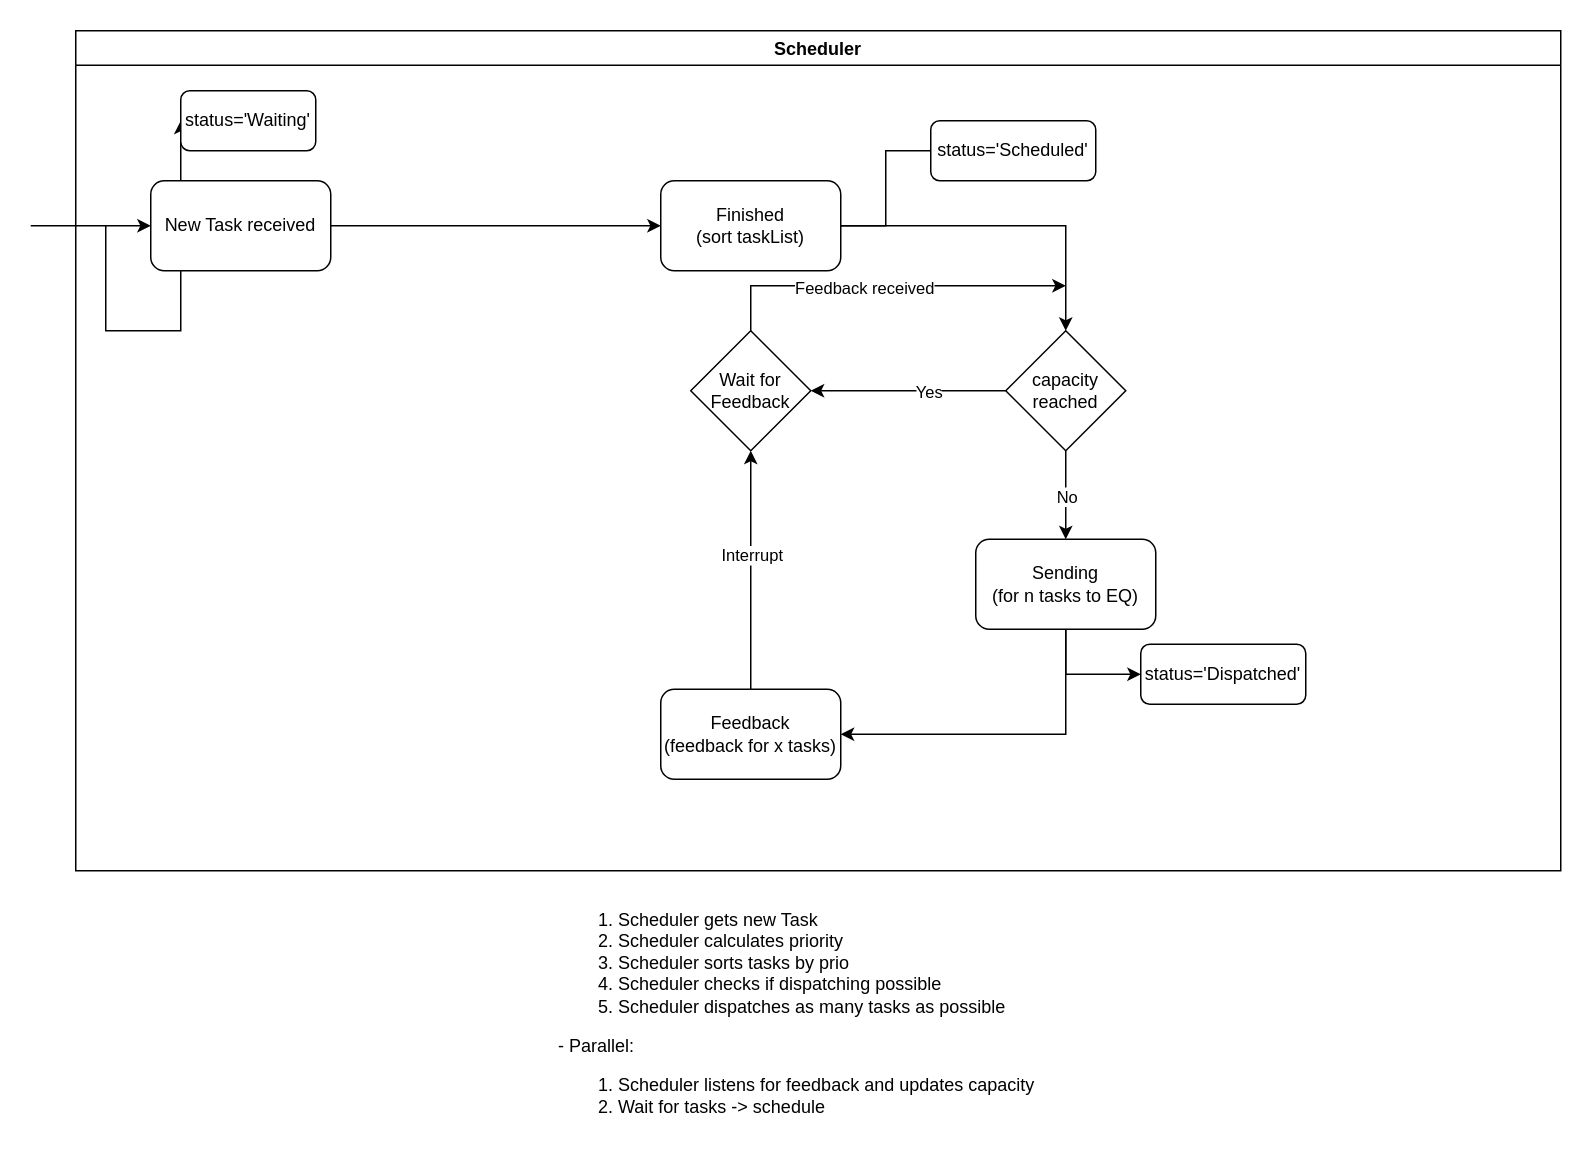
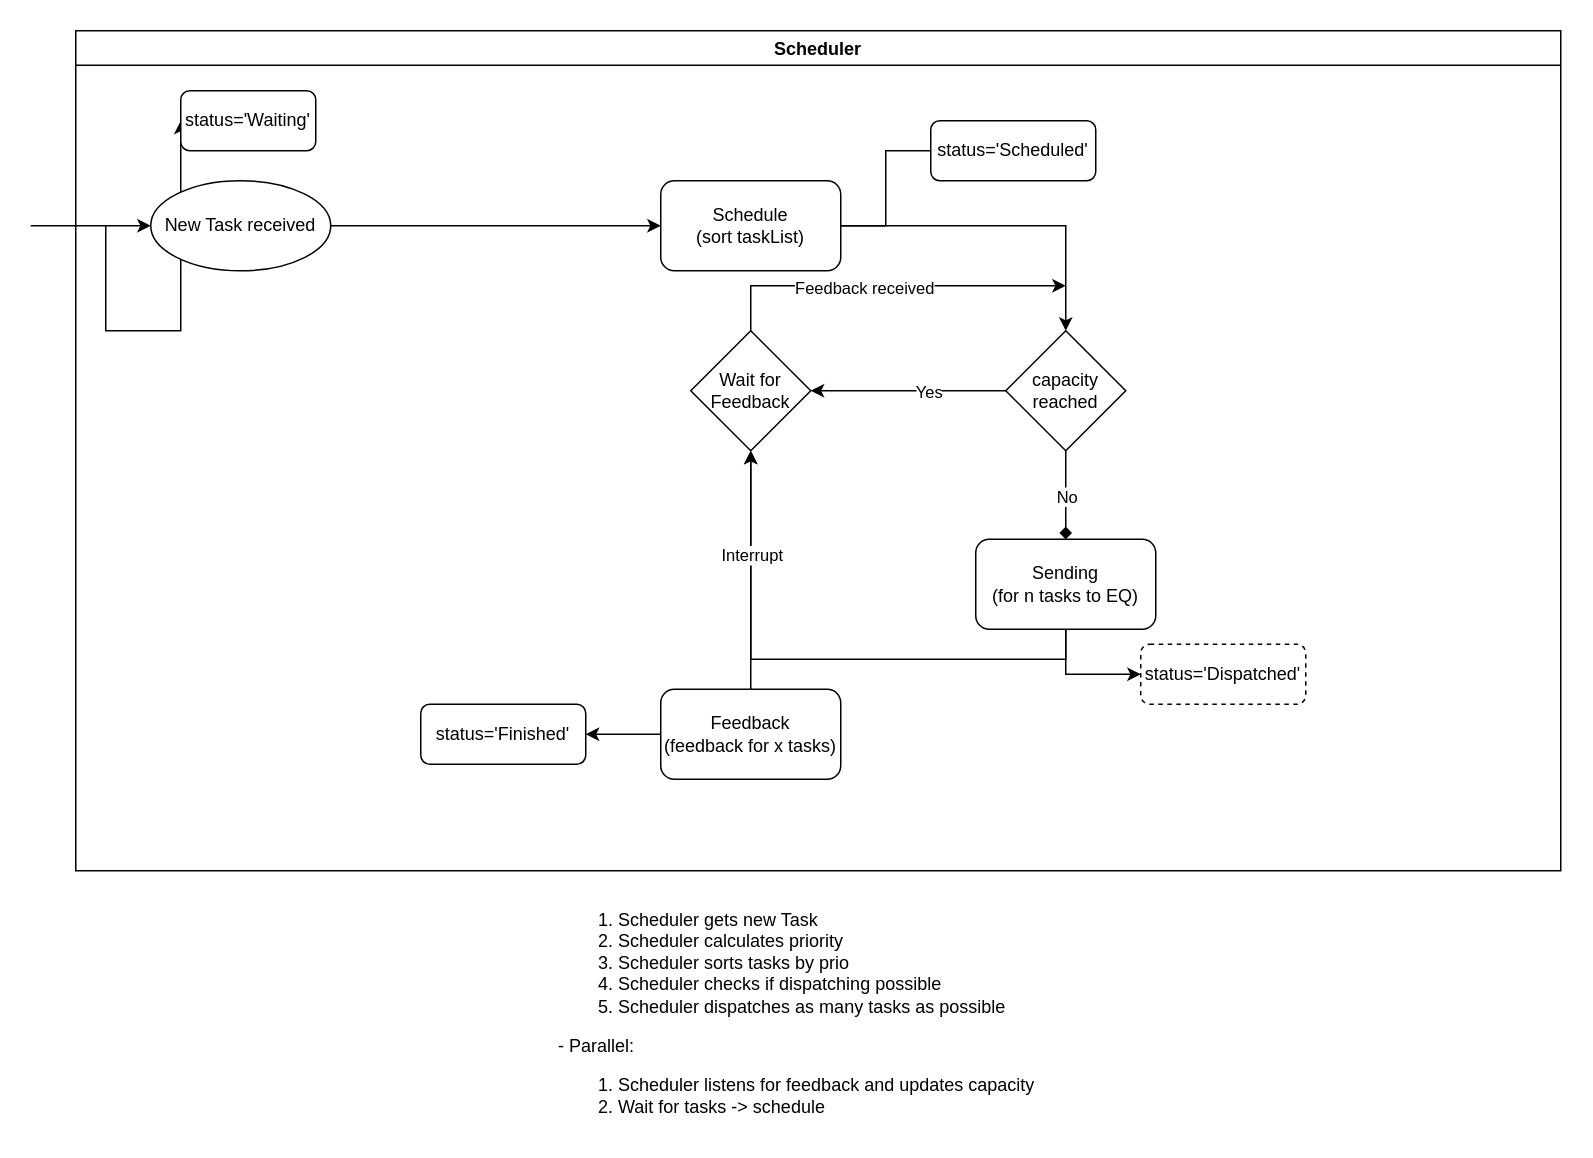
(241, 226) -> (241, 226)
(751, 226) -> (751, 226)
(1066, 528) -> (1066, 527)
(1223, 674) -> (1223, 674)
none -> (503, 734)
none -> (629, 734)
(987, 734) -> (908, 659)
